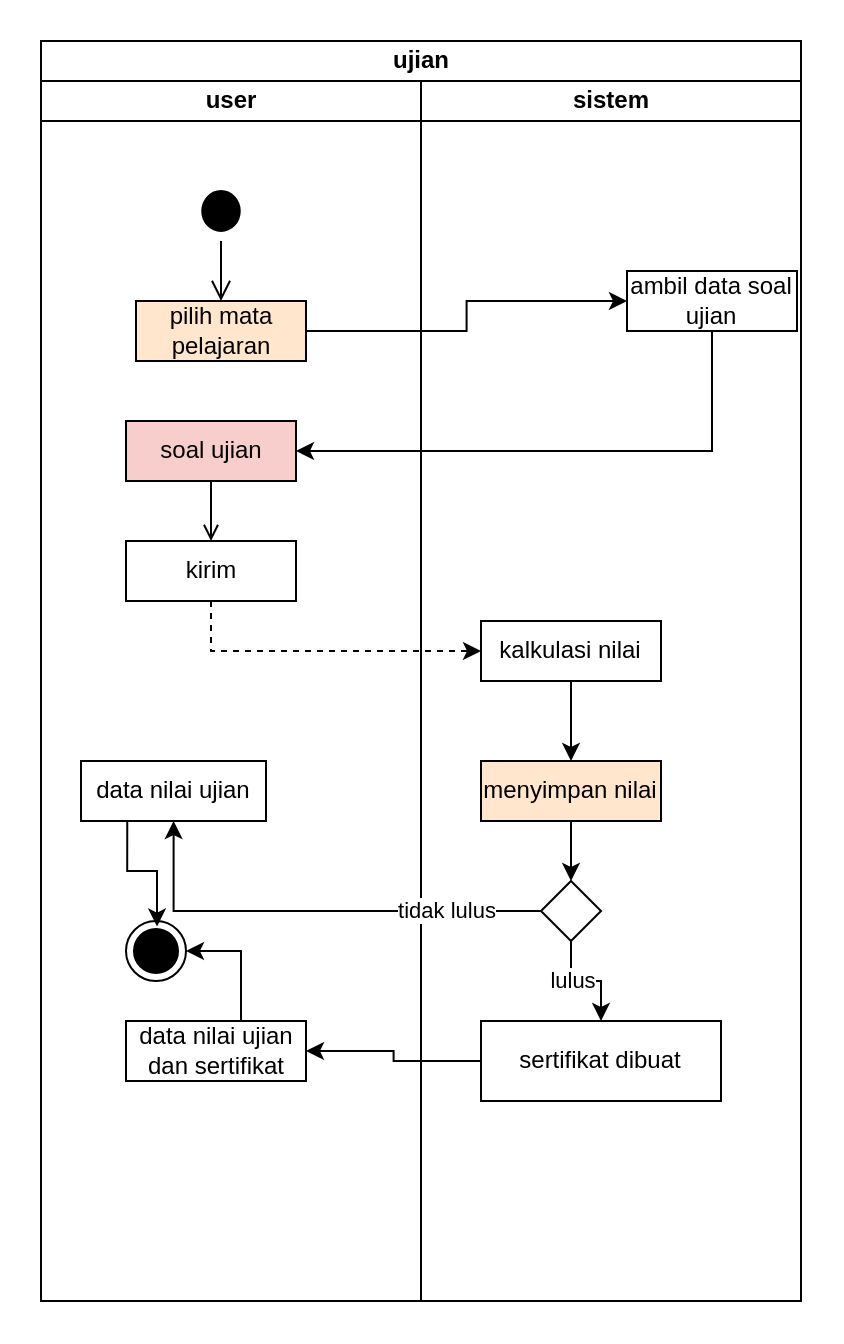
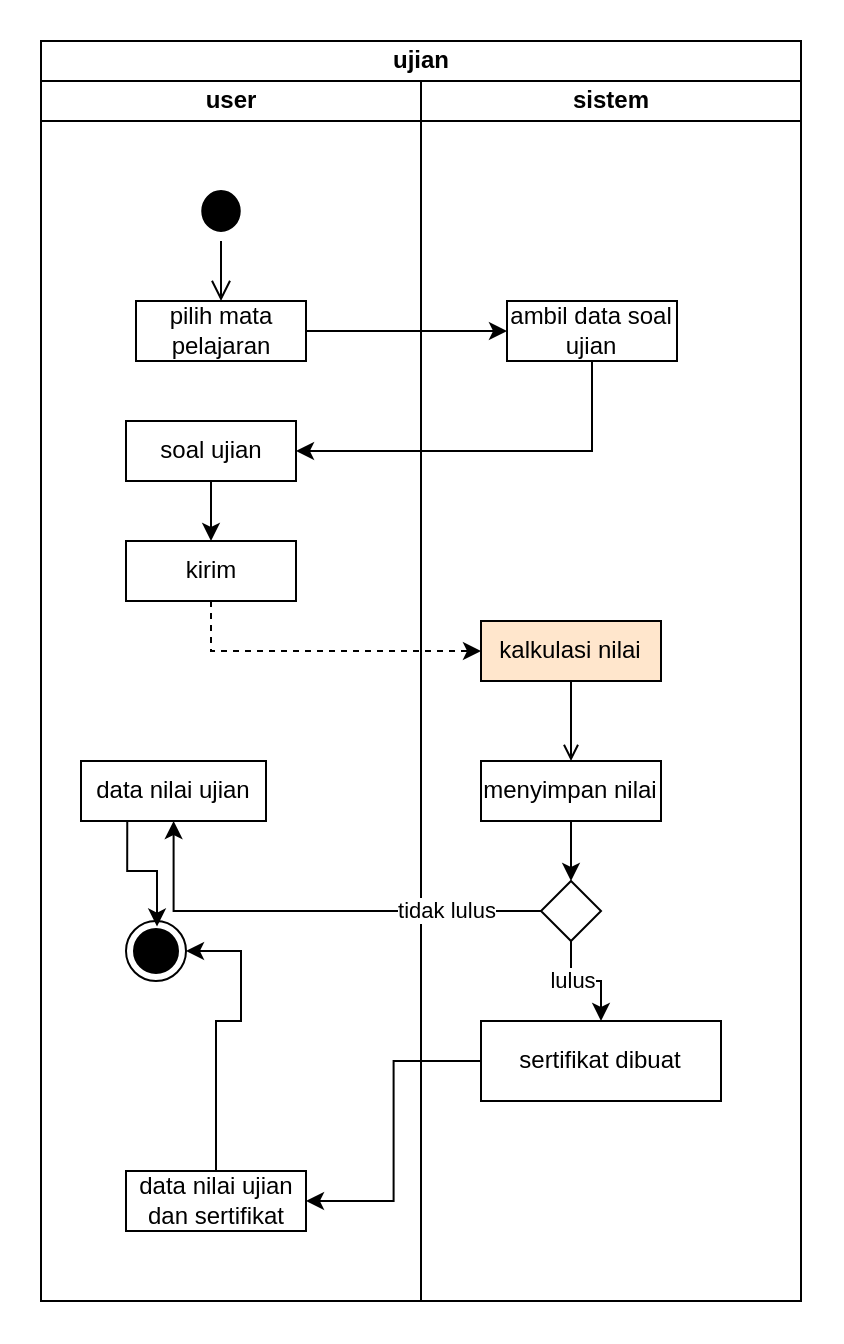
(712, 301) -> (592, 331)
(221, 331) -> (221, 331)
(211, 451) -> (211, 451)
(211, 528) -> (211, 526)
(571, 651) -> (571, 651)
(571, 746) -> (571, 748)
(571, 791) -> (571, 791)
(216, 1051) -> (216, 1201)
